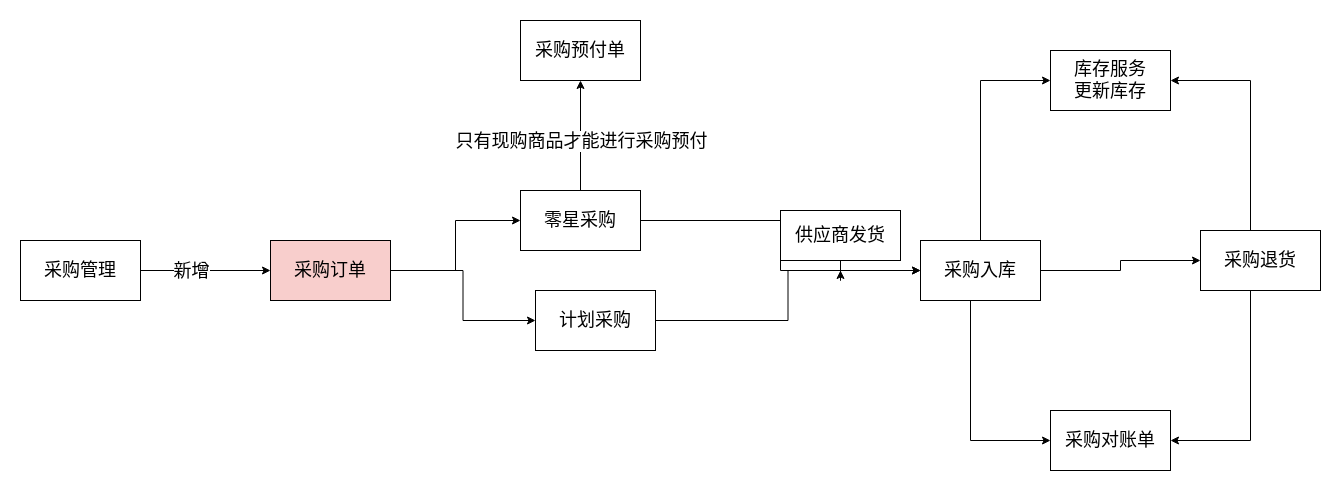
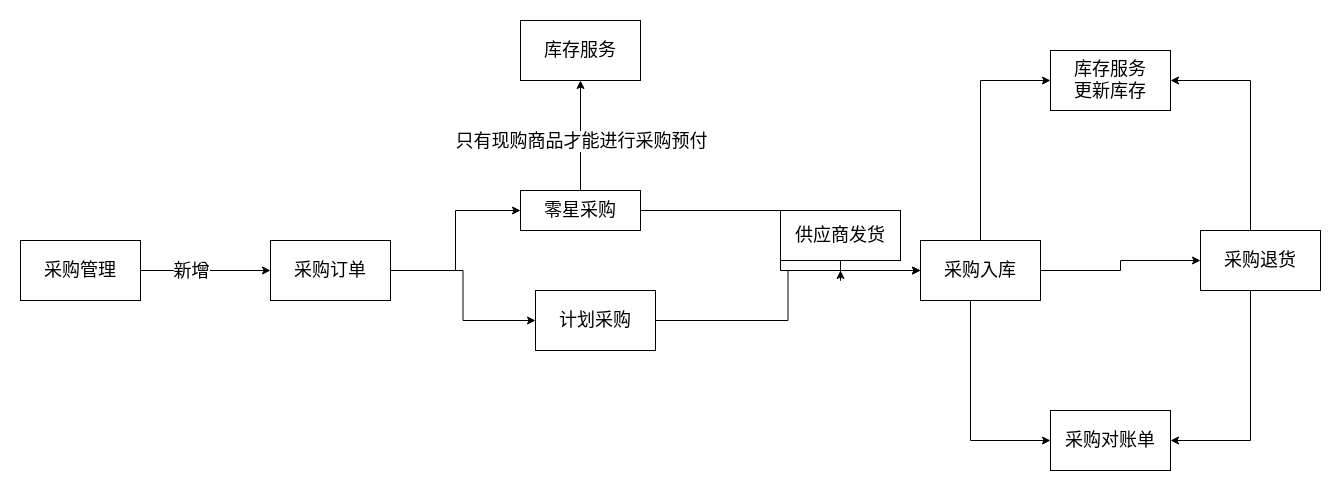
(581, 51) -> (581, 51)
(581, 221) -> (581, 211)
(331, 271) -> (331, 271)
